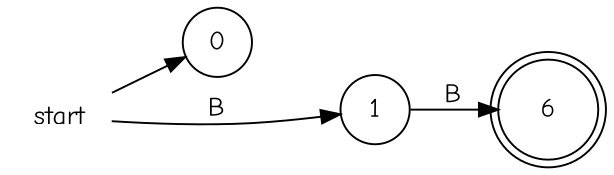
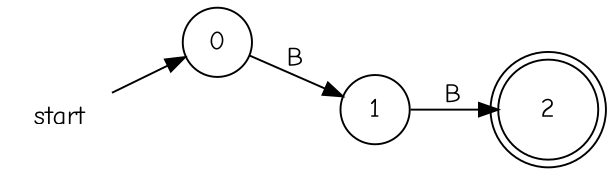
(548, 110) -> (548, 110)
(217, 124) -> (287, 72)
